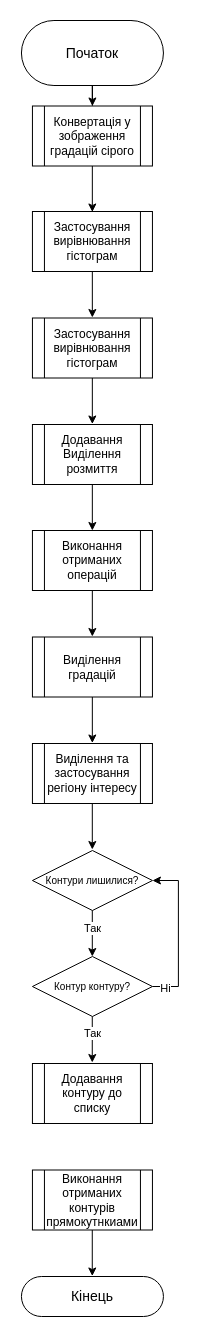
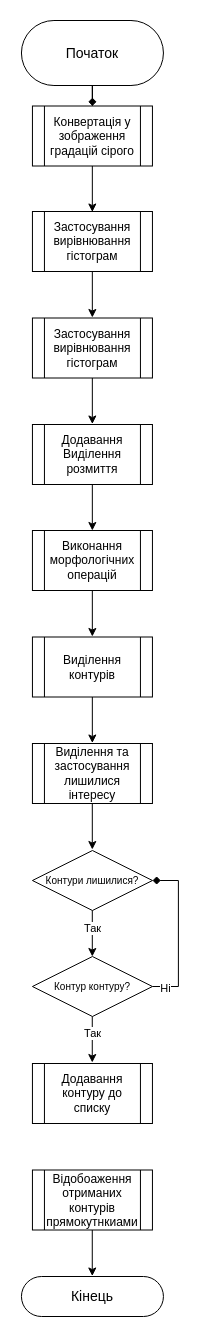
(92, 98) -> (92, 97)
(93, 561) -> (93, 561)
(93, 668) -> (93, 668)
(93, 774) -> (93, 774)
(160, 881) -> (161, 881)
(93, 1201) -> (93, 1201)
